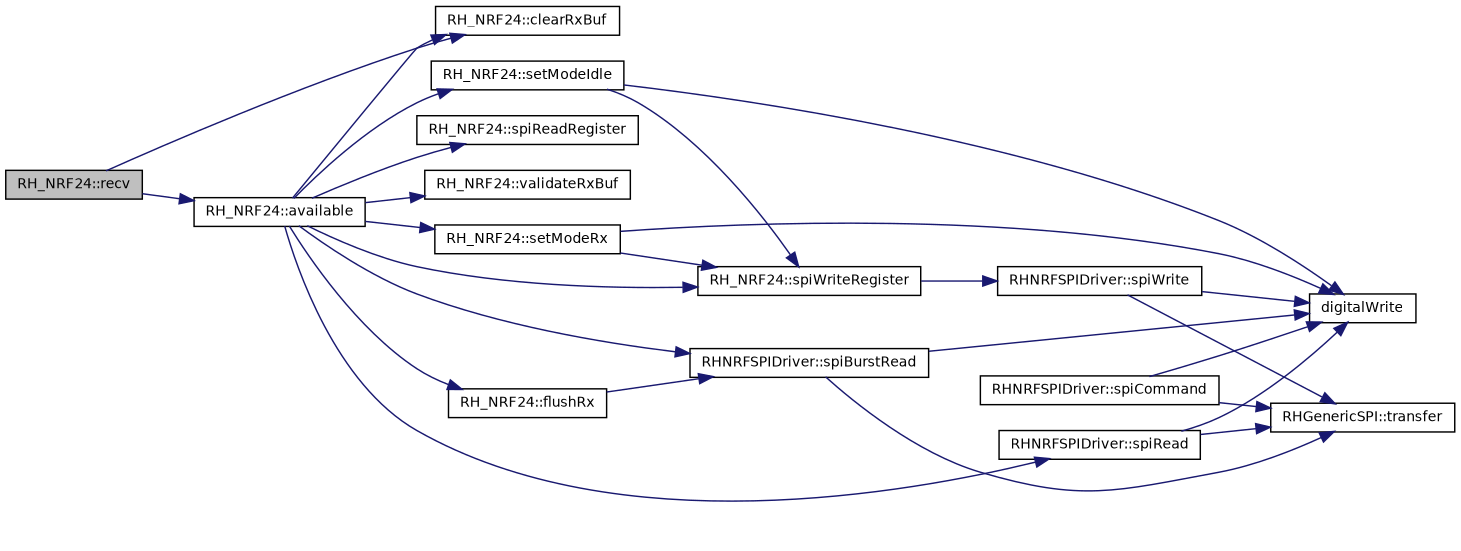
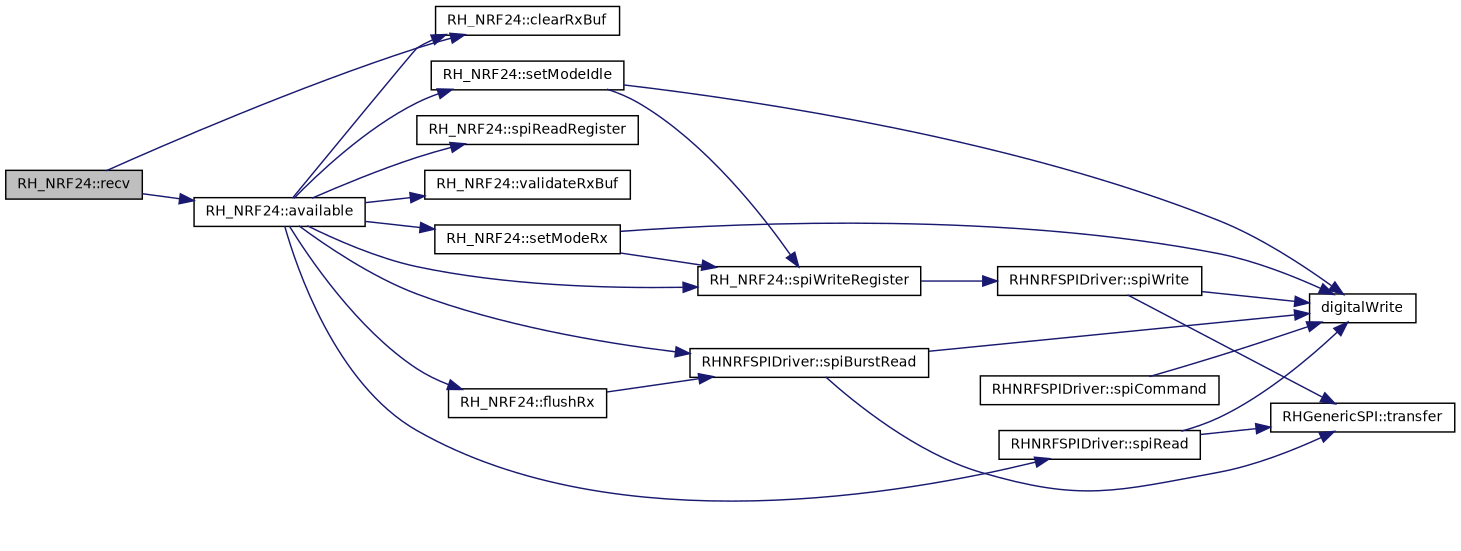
(1238, 405) -> none
